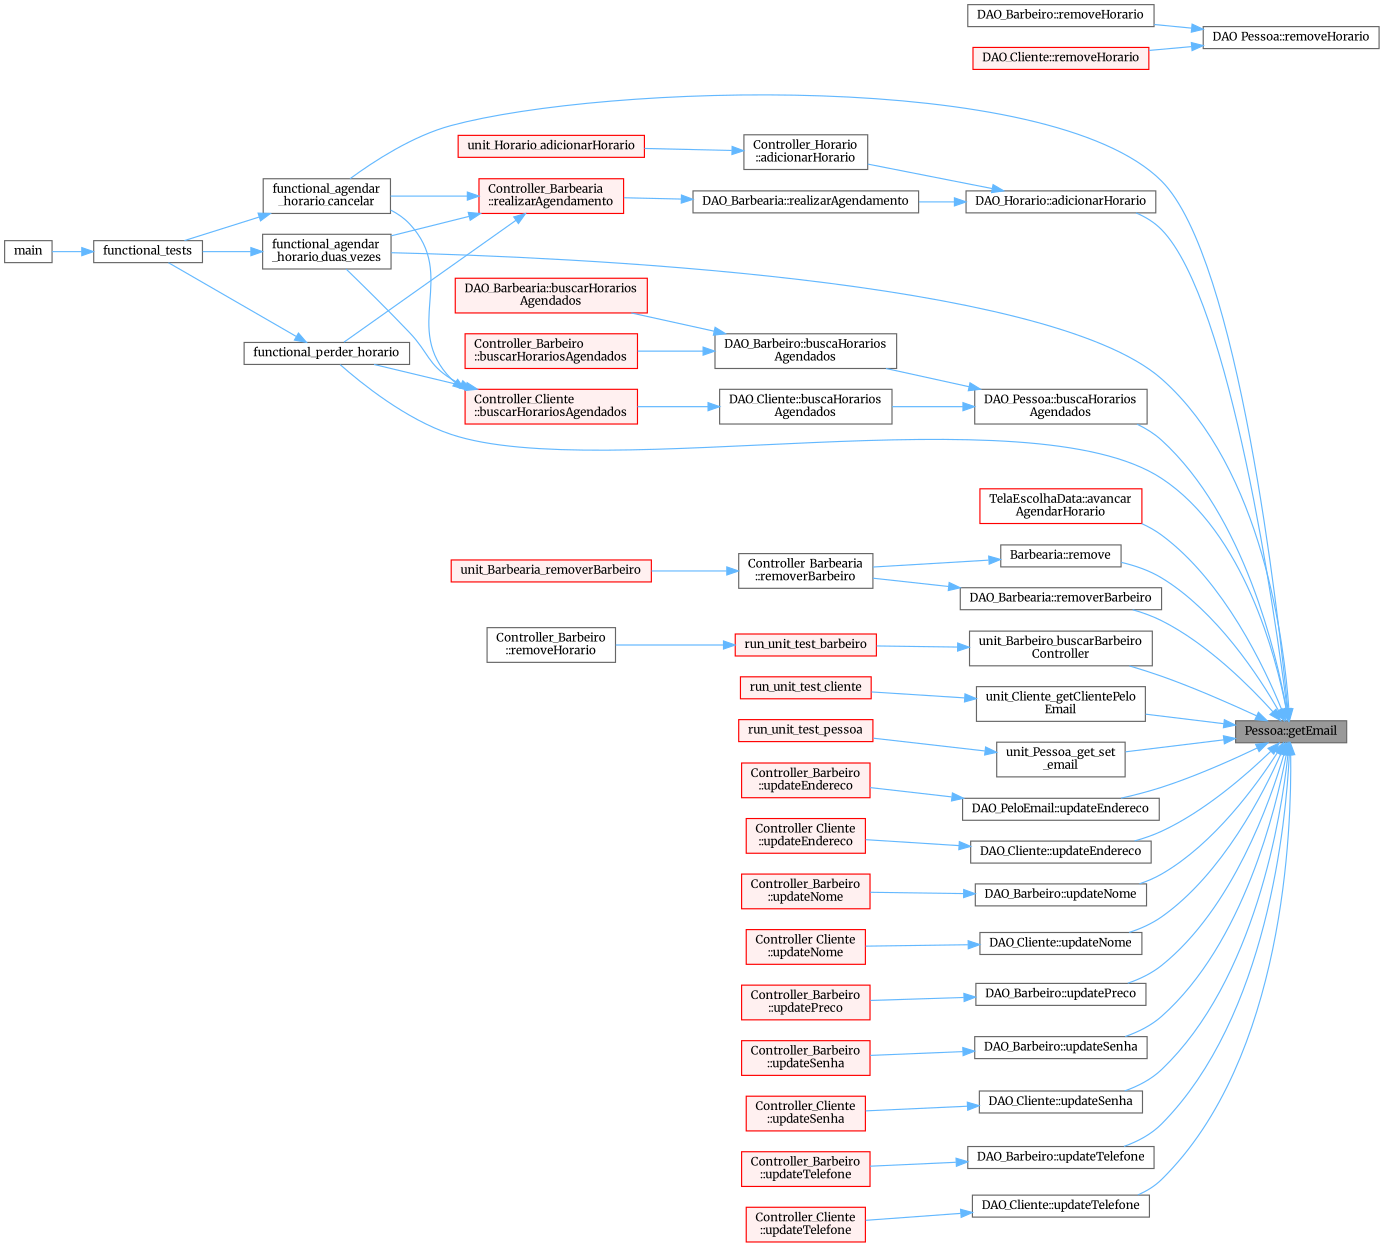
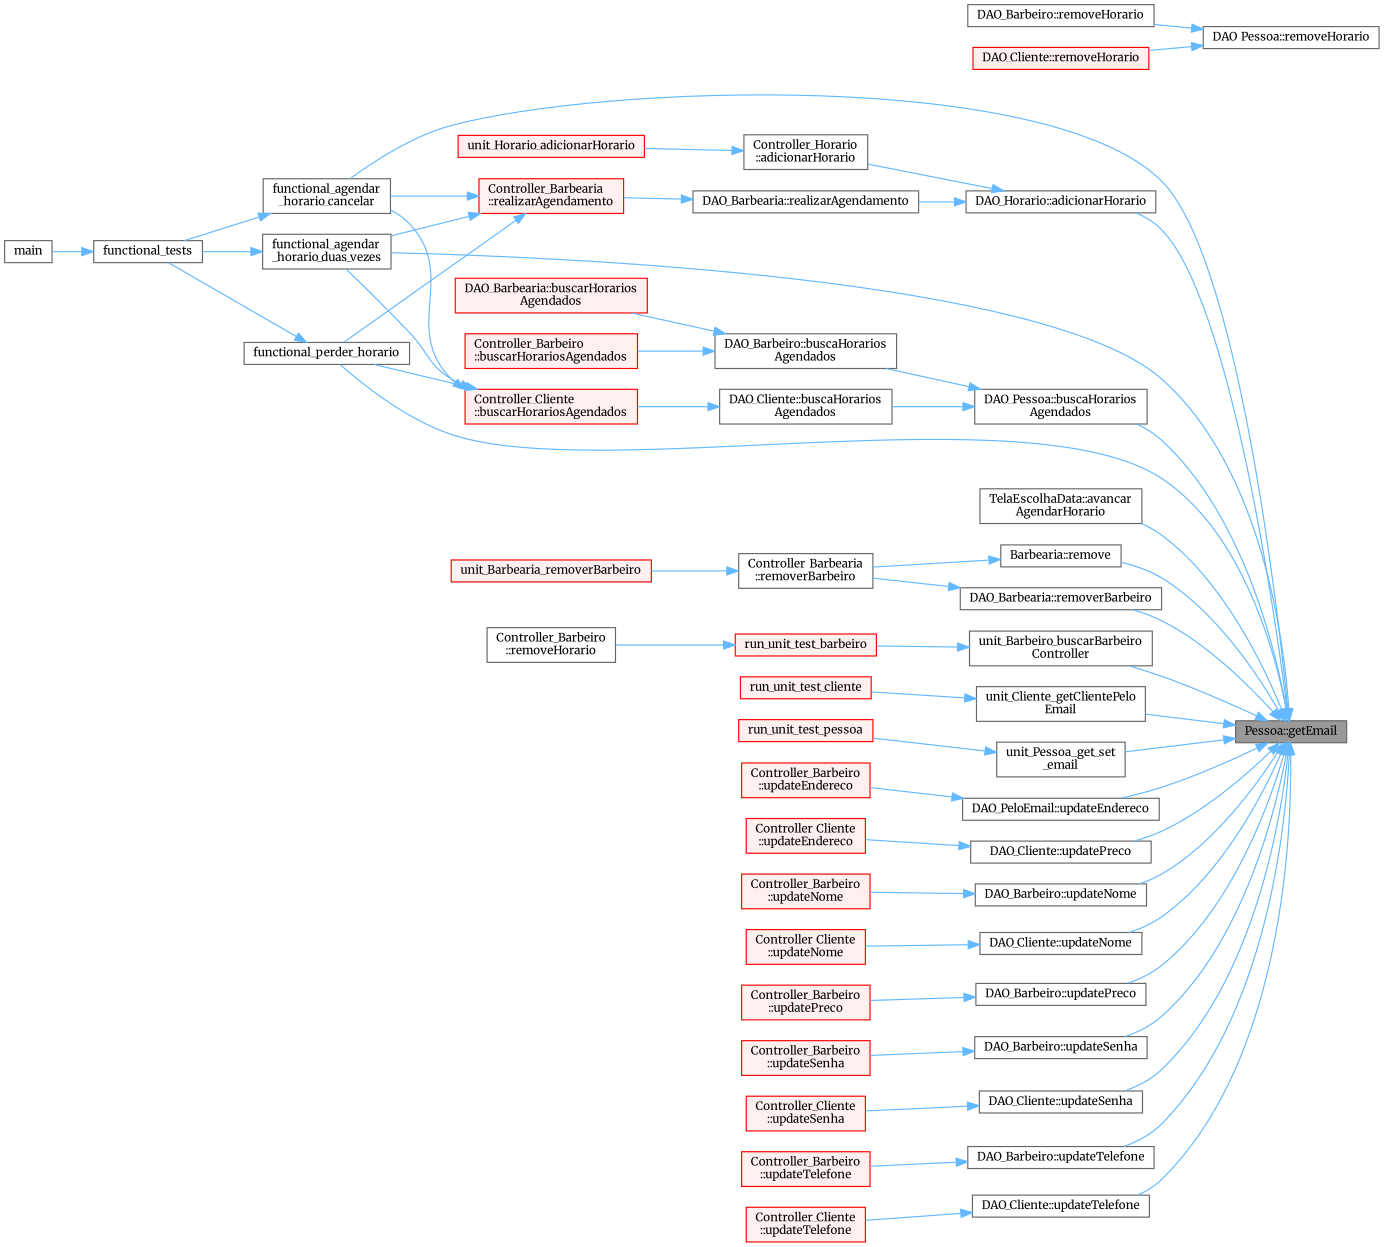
(1061, 506) -> (1061, 506)
(1061, 852) -> (1061, 852)
